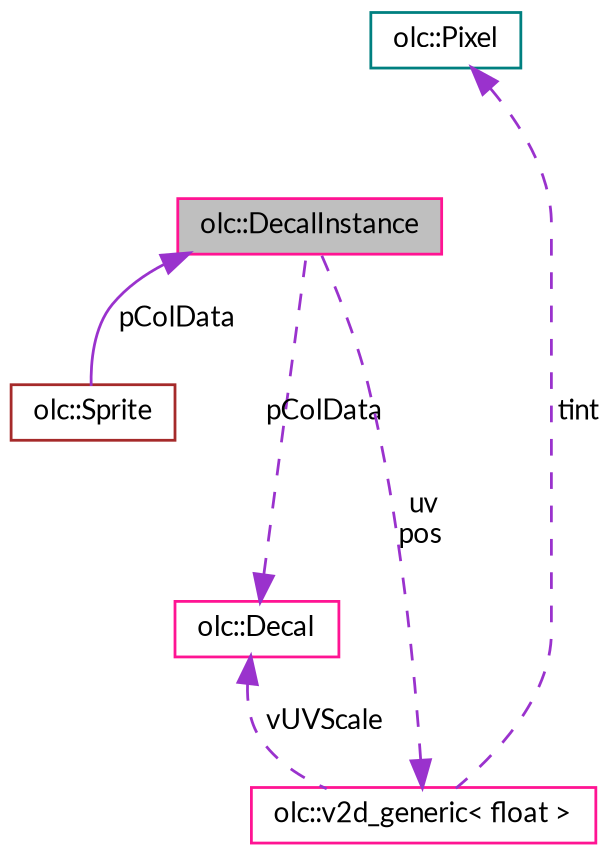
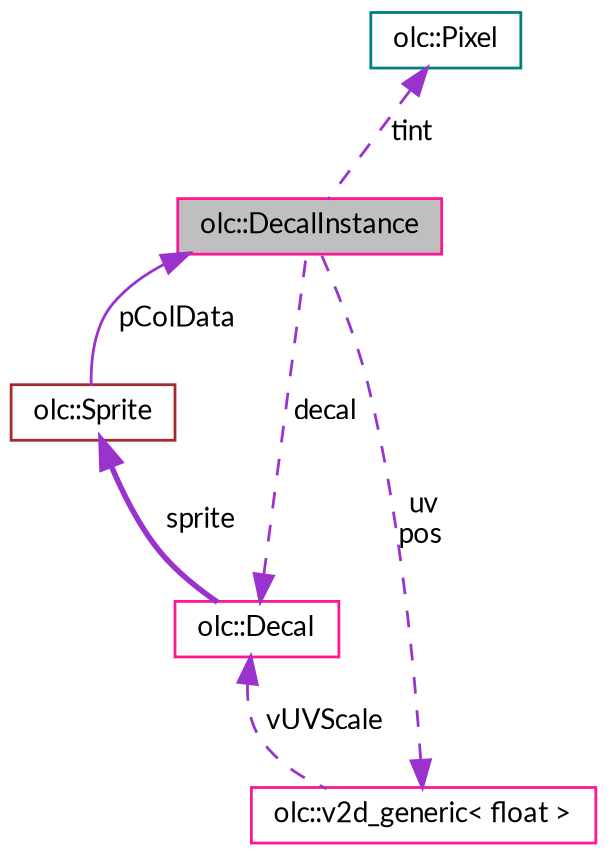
(322, 412) -> (322, 412)
(551, 447) -> (369, 145)
none -> (153, 543)
